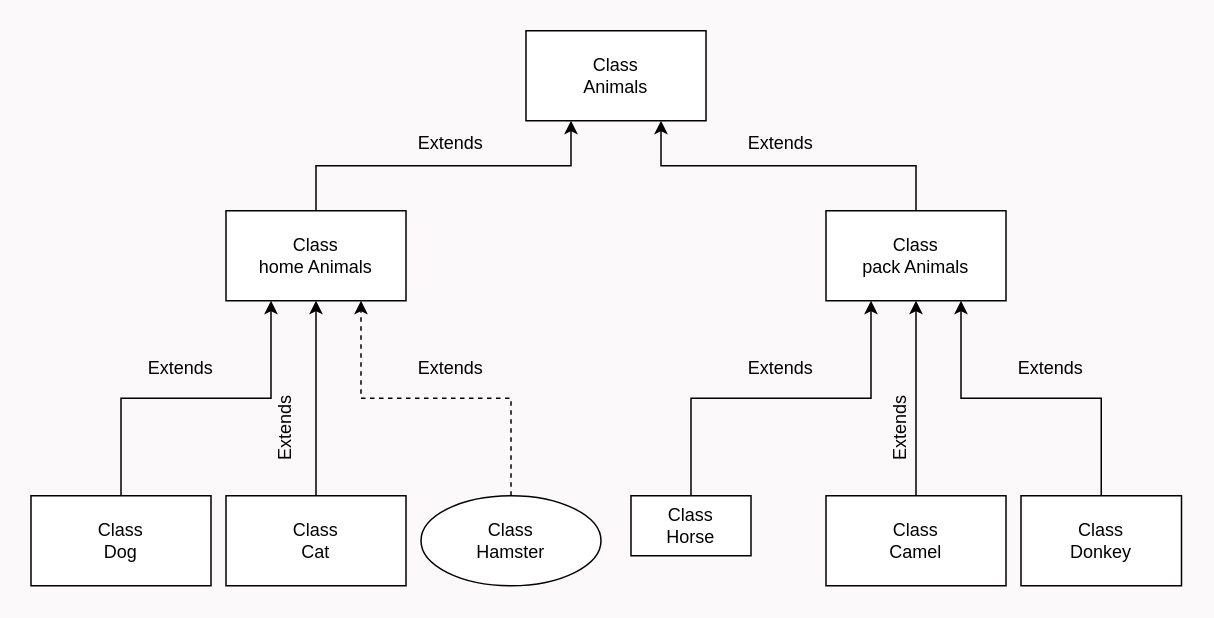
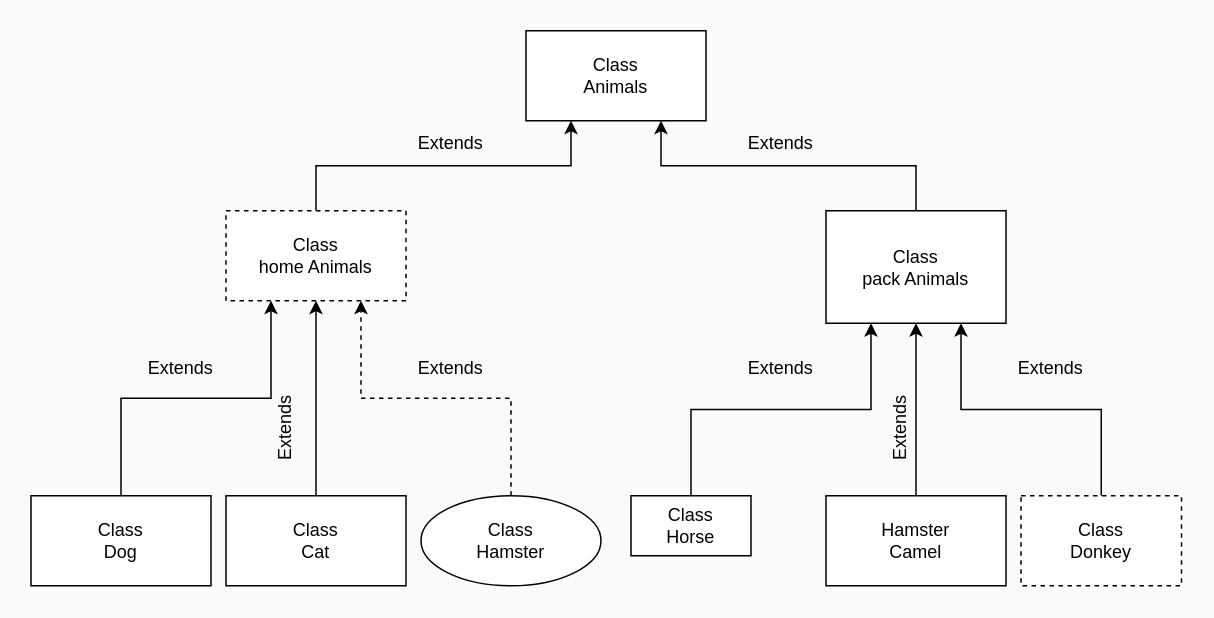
(316, 256) -> (316, 256)
(916, 256) -> (916, 267)
(916, 541) -> (916, 541)
(1101, 541) -> (1101, 541)
